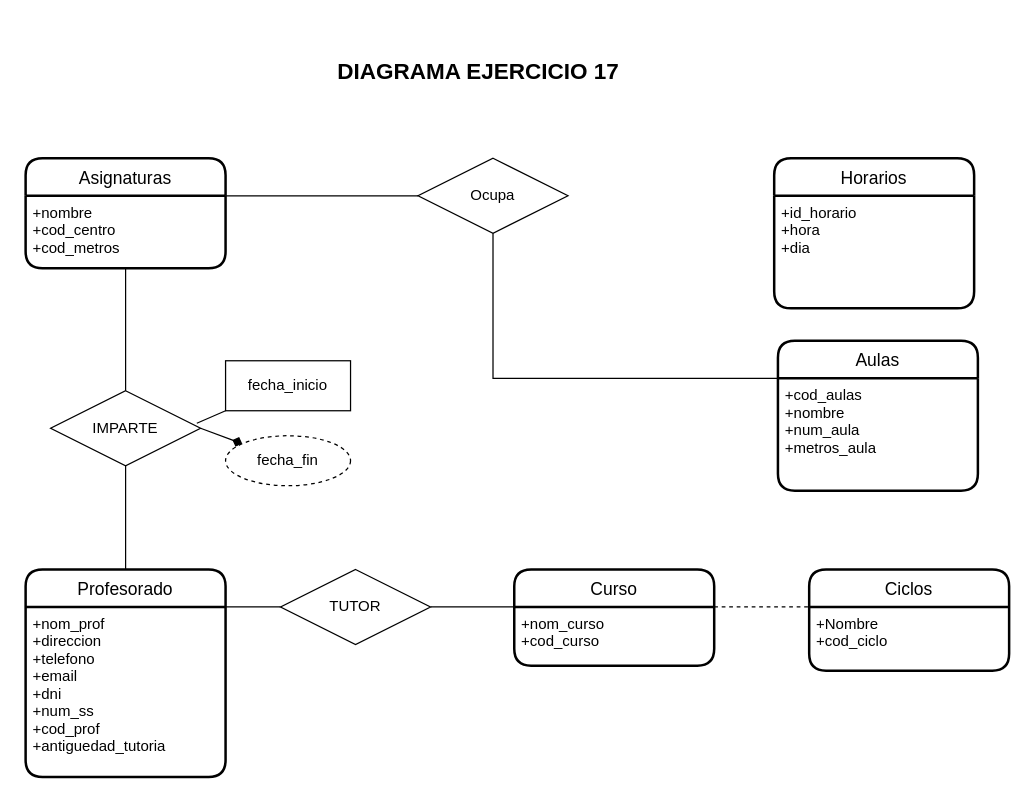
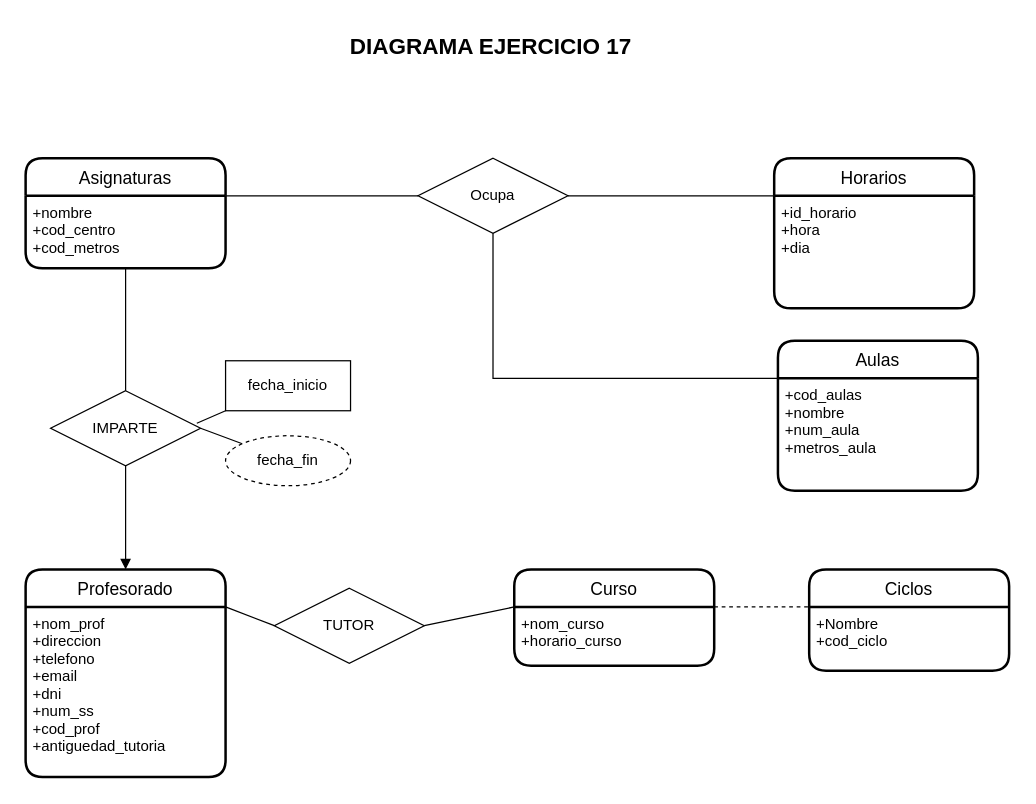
(478, 72) -> (491, 47)
none -> (670, 196)
(232, 440) -> (237, 442)
(126, 562) -> (126, 558)
(356, 607) -> (349, 626)
(563, 624) -> (563, 624)
